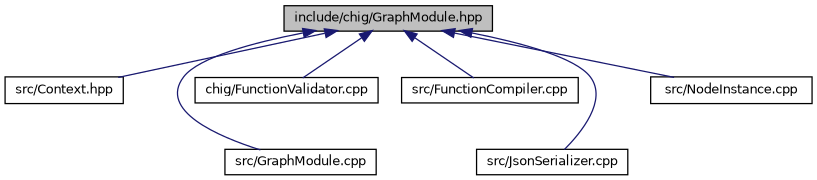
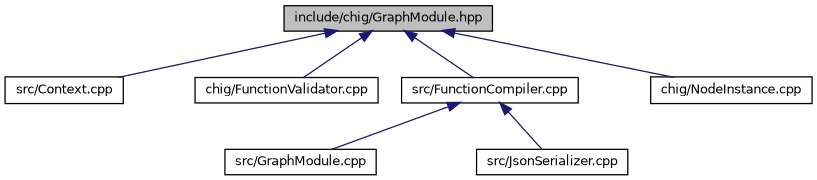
(577, 66) -> (525, 131)
(186, 75) -> (389, 128)
(64, 90) -> (64, 90)
(731, 90) -> (731, 90)
